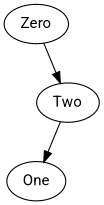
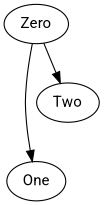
(54, 137) -> (26, 97)
